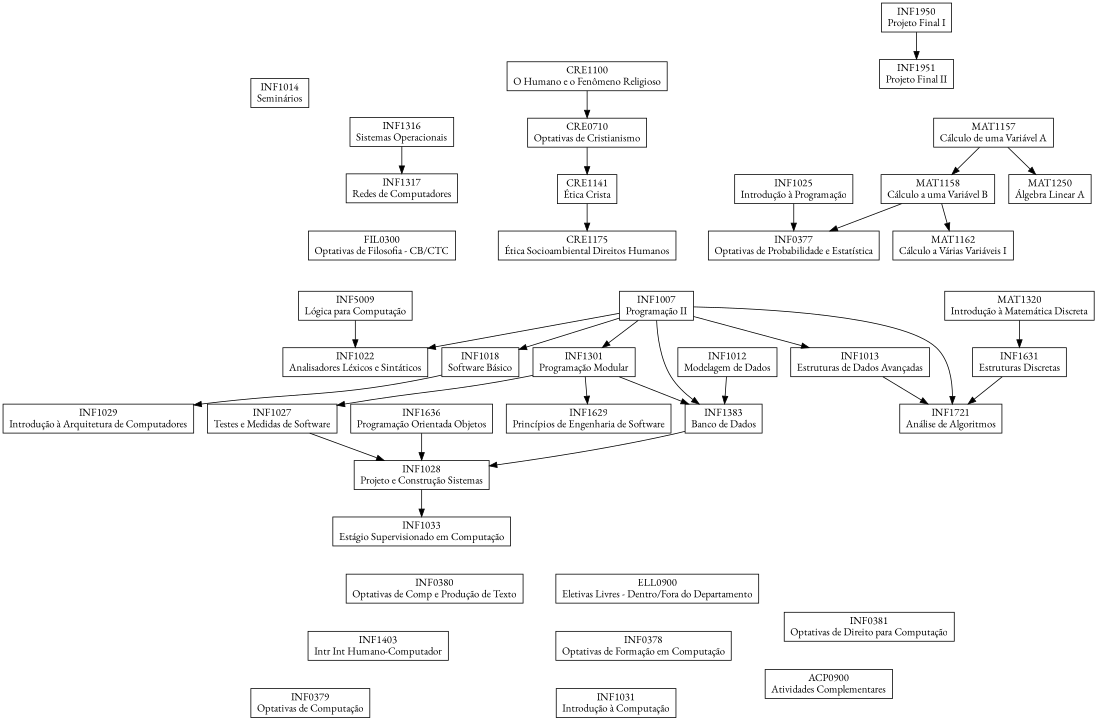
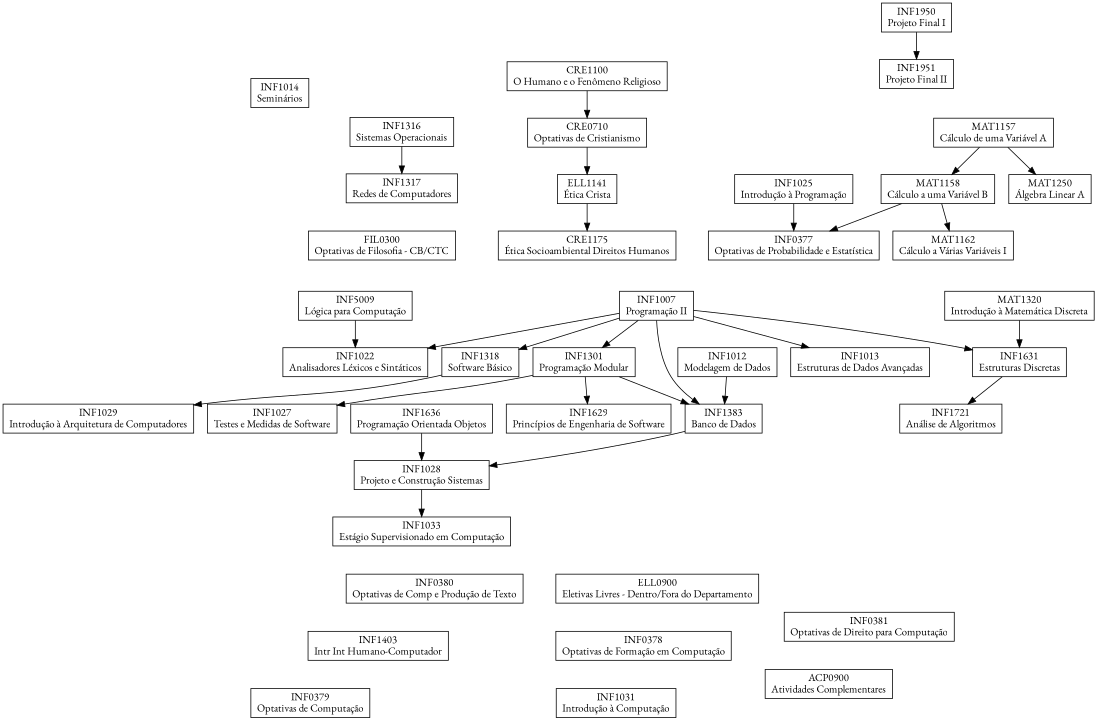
(587, 189) -> (587, 189)
(844, 318) -> (830, 327)
(480, 362) -> (480, 362)
(902, 388) -> none
(343, 445) -> none
